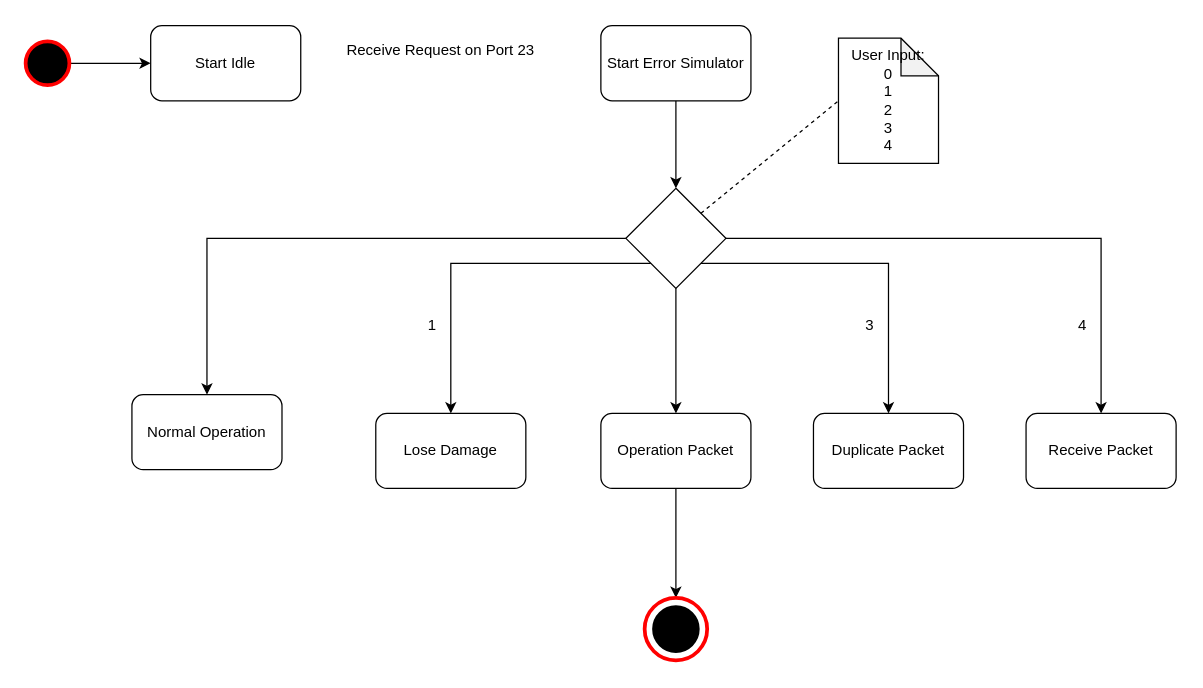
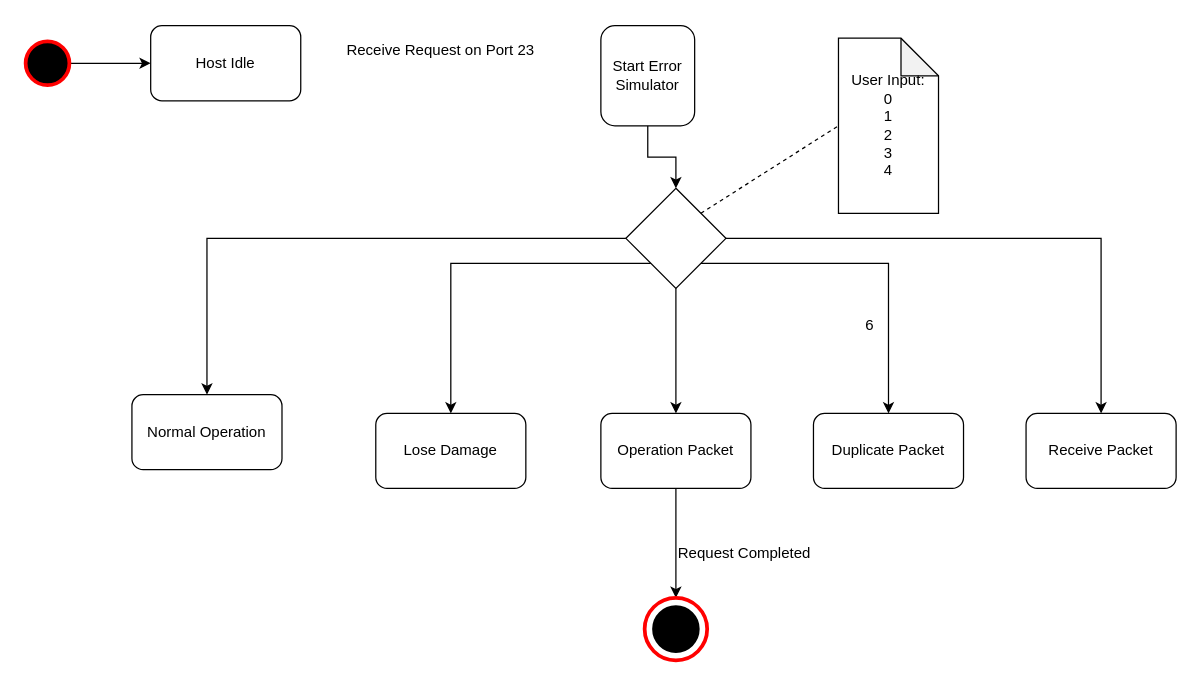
(226, 63) -> (226, 63)
(676, 63) -> (648, 76)
(888, 101) -> (888, 126)
(438, 326) -> none
(870, 326) -> (870, 326)
(1088, 326) -> none
none -> (751, 553)
